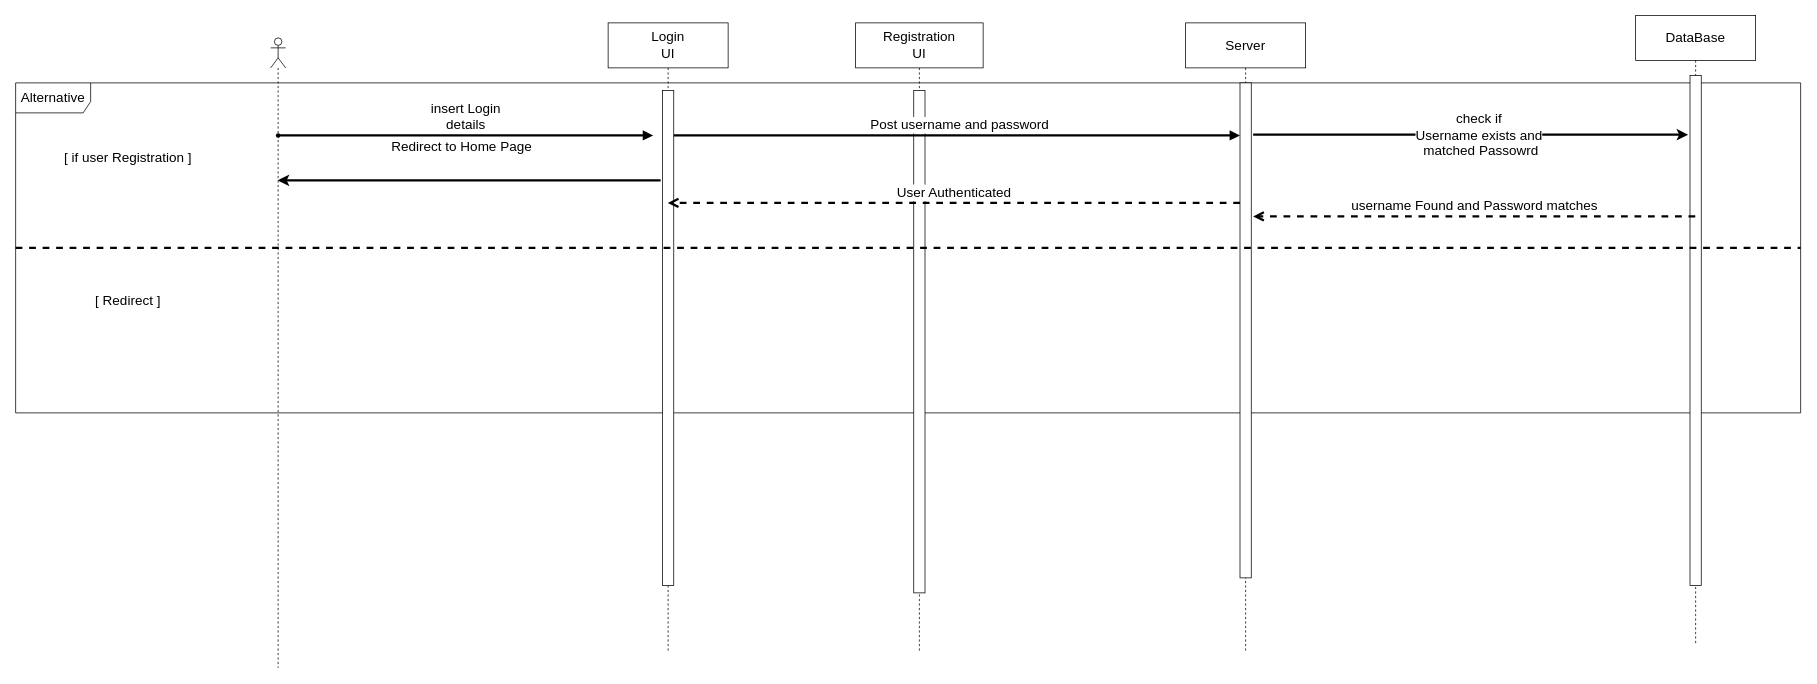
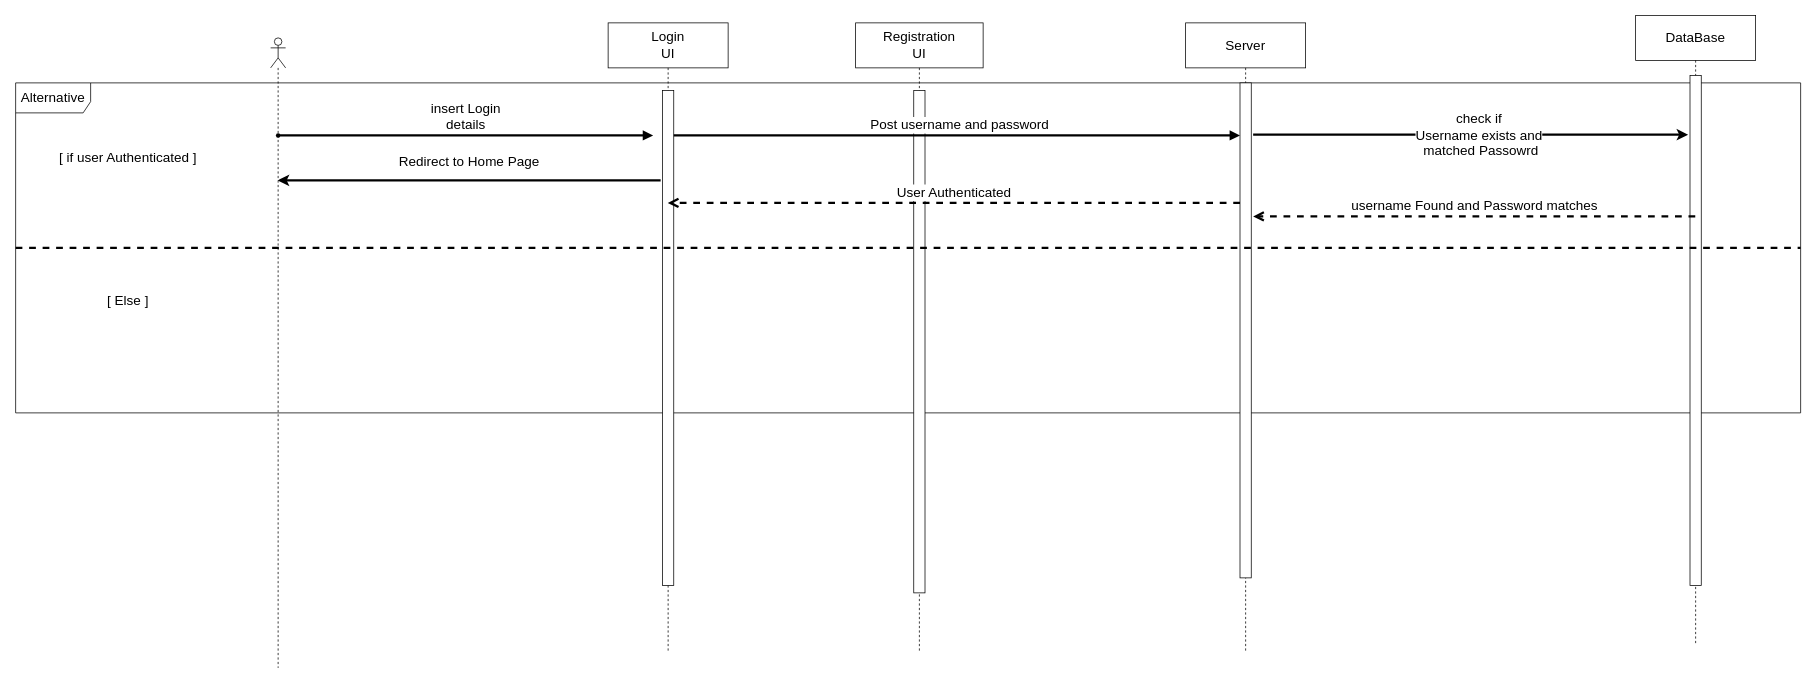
(462, 147) -> (469, 162)
(128, 158) -> (128, 158)
(128, 300) -> (128, 300)
